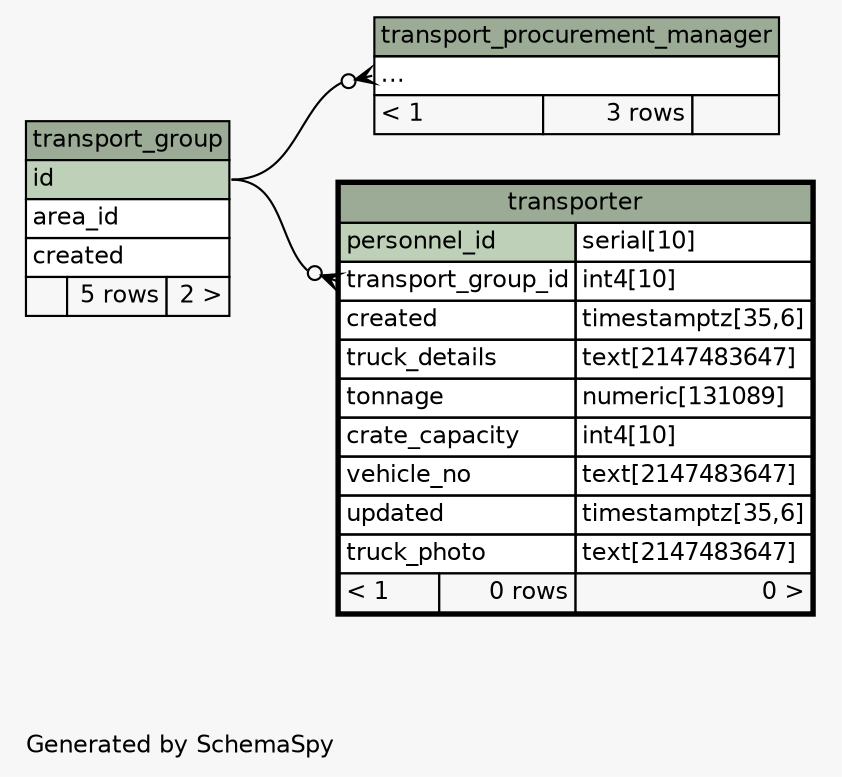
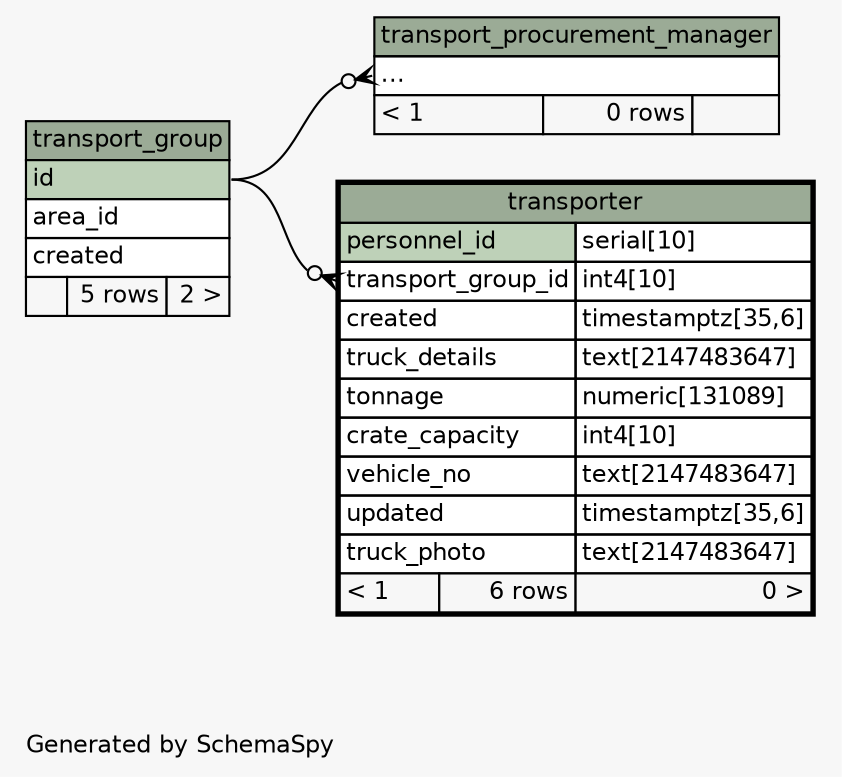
(646, 114) -> (646, 114)
(529, 592) -> (529, 592)
